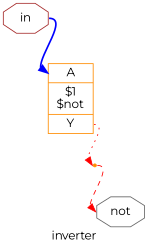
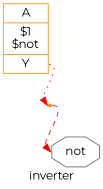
(26, 18) -> none
